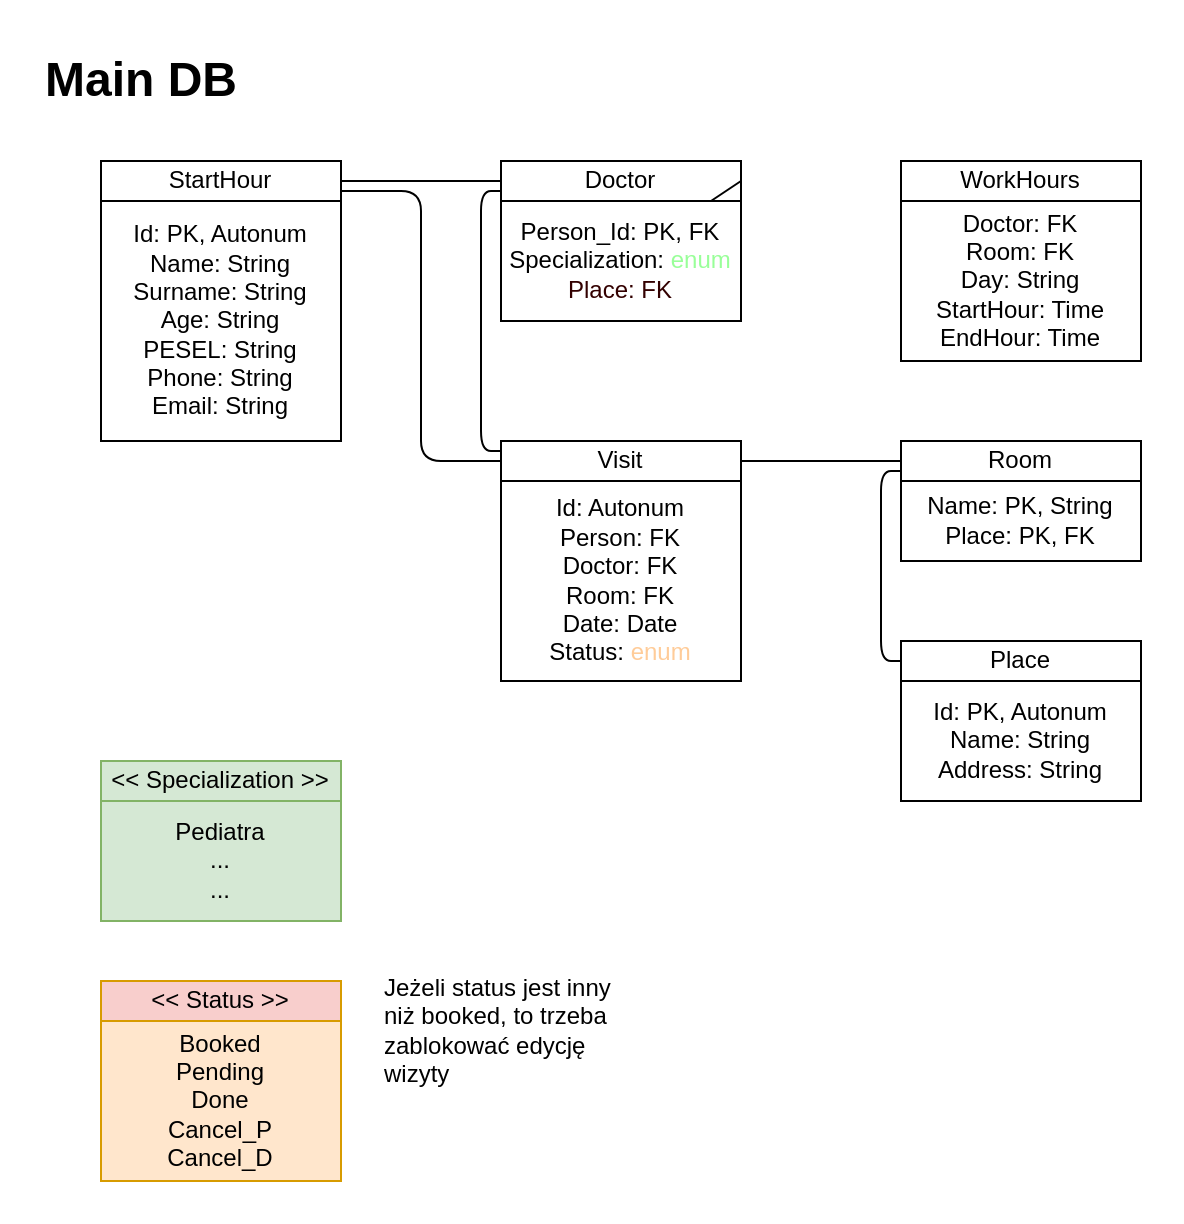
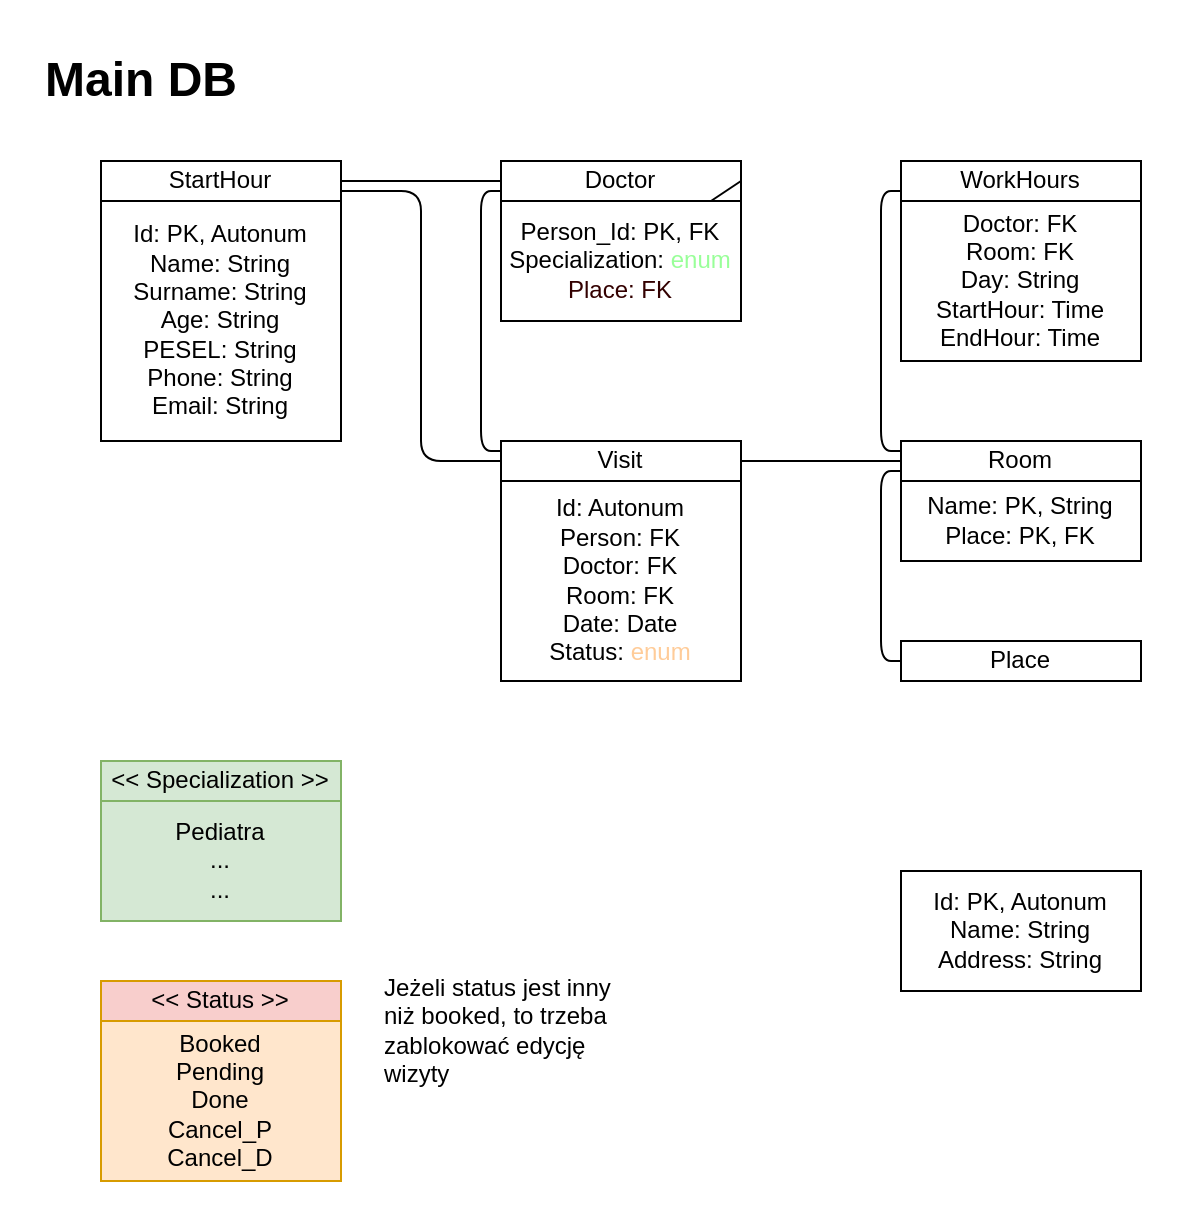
none -> (881, 321)
(1021, 741) -> (1021, 931)
